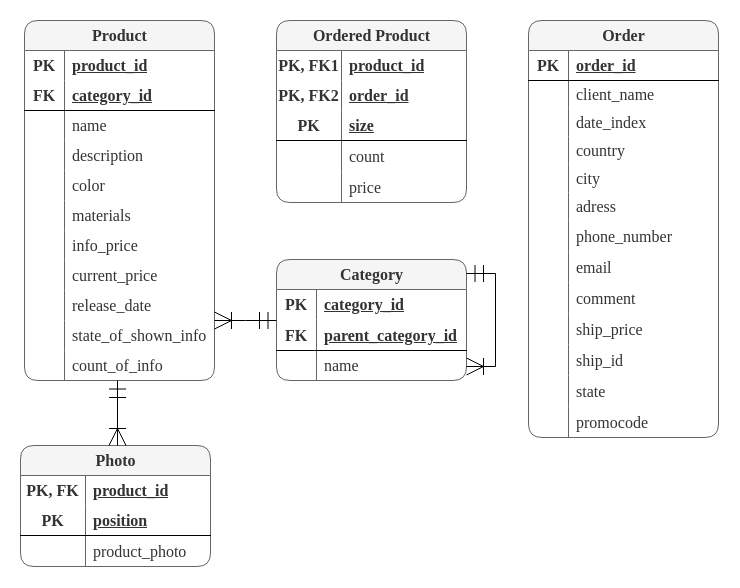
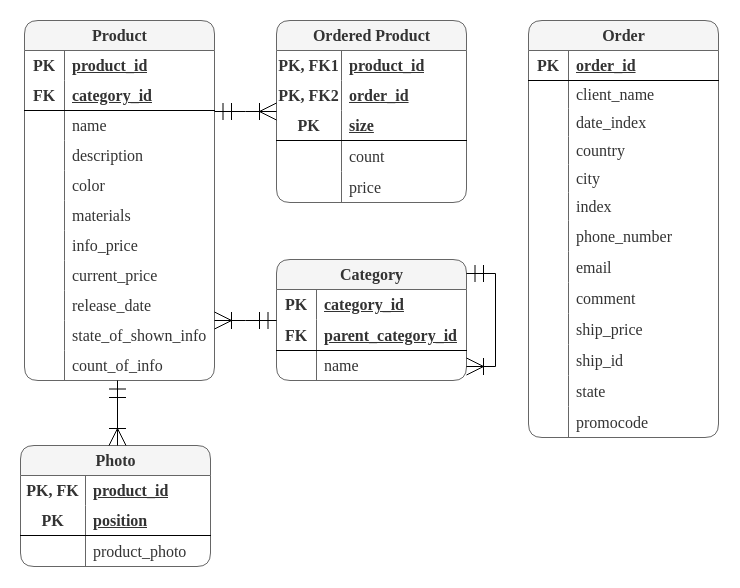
none -> (245, 112)
(603, 207) -> (597, 207)
